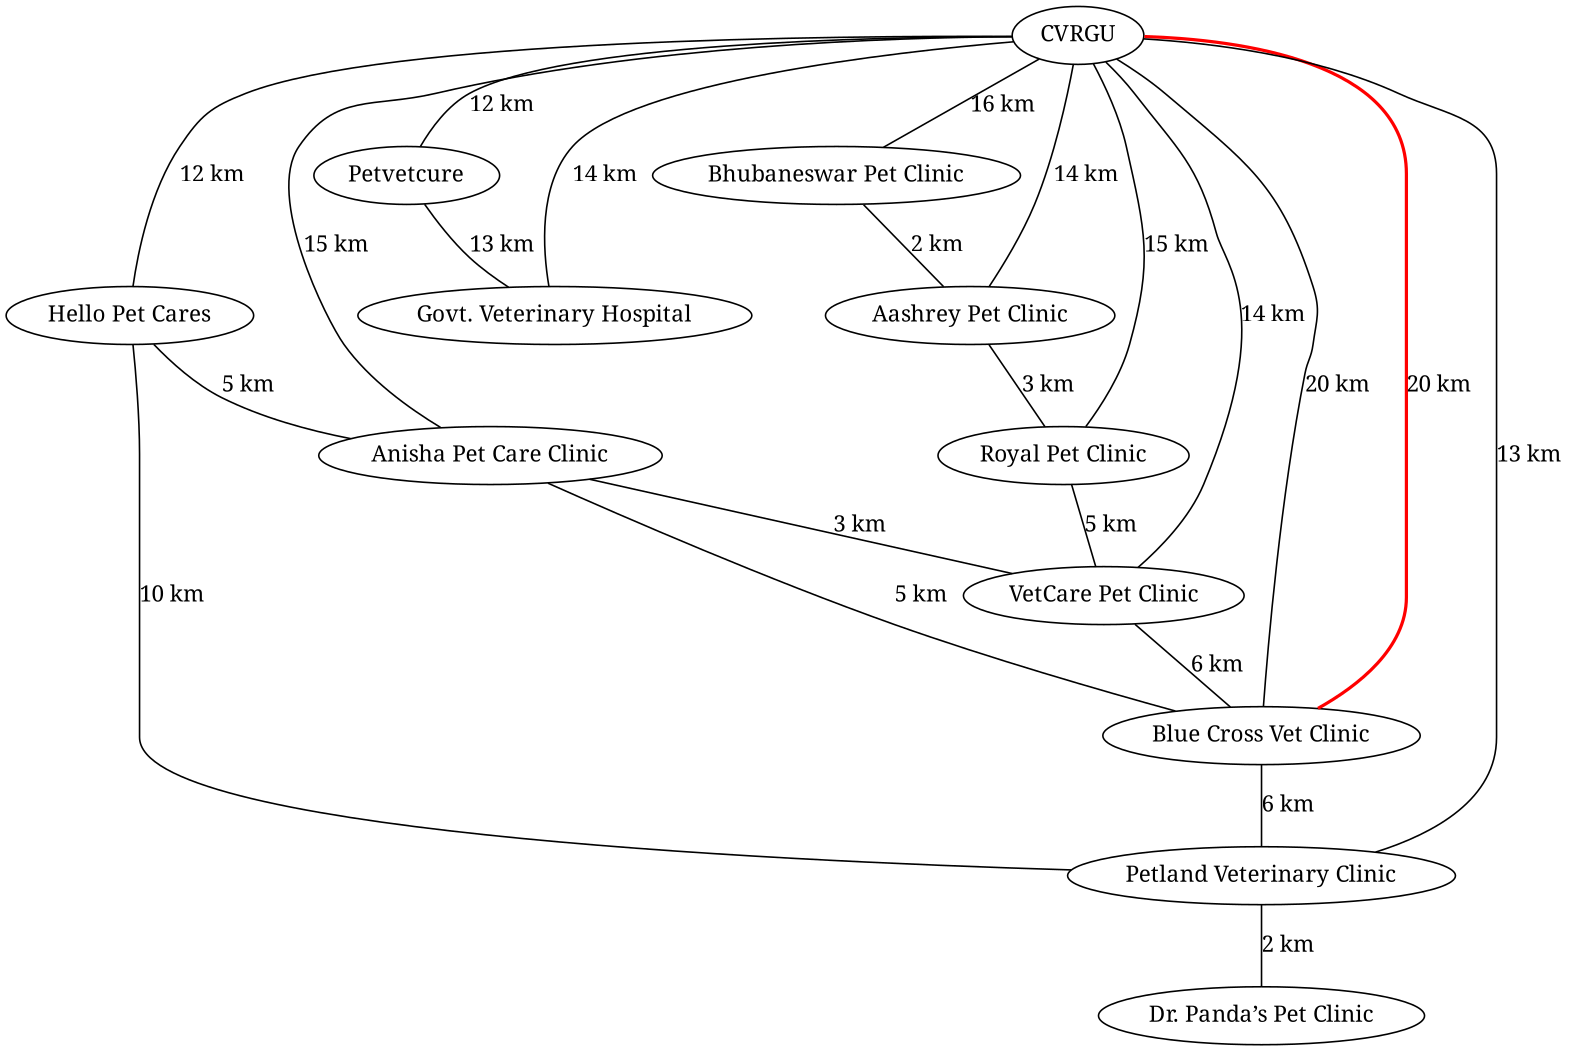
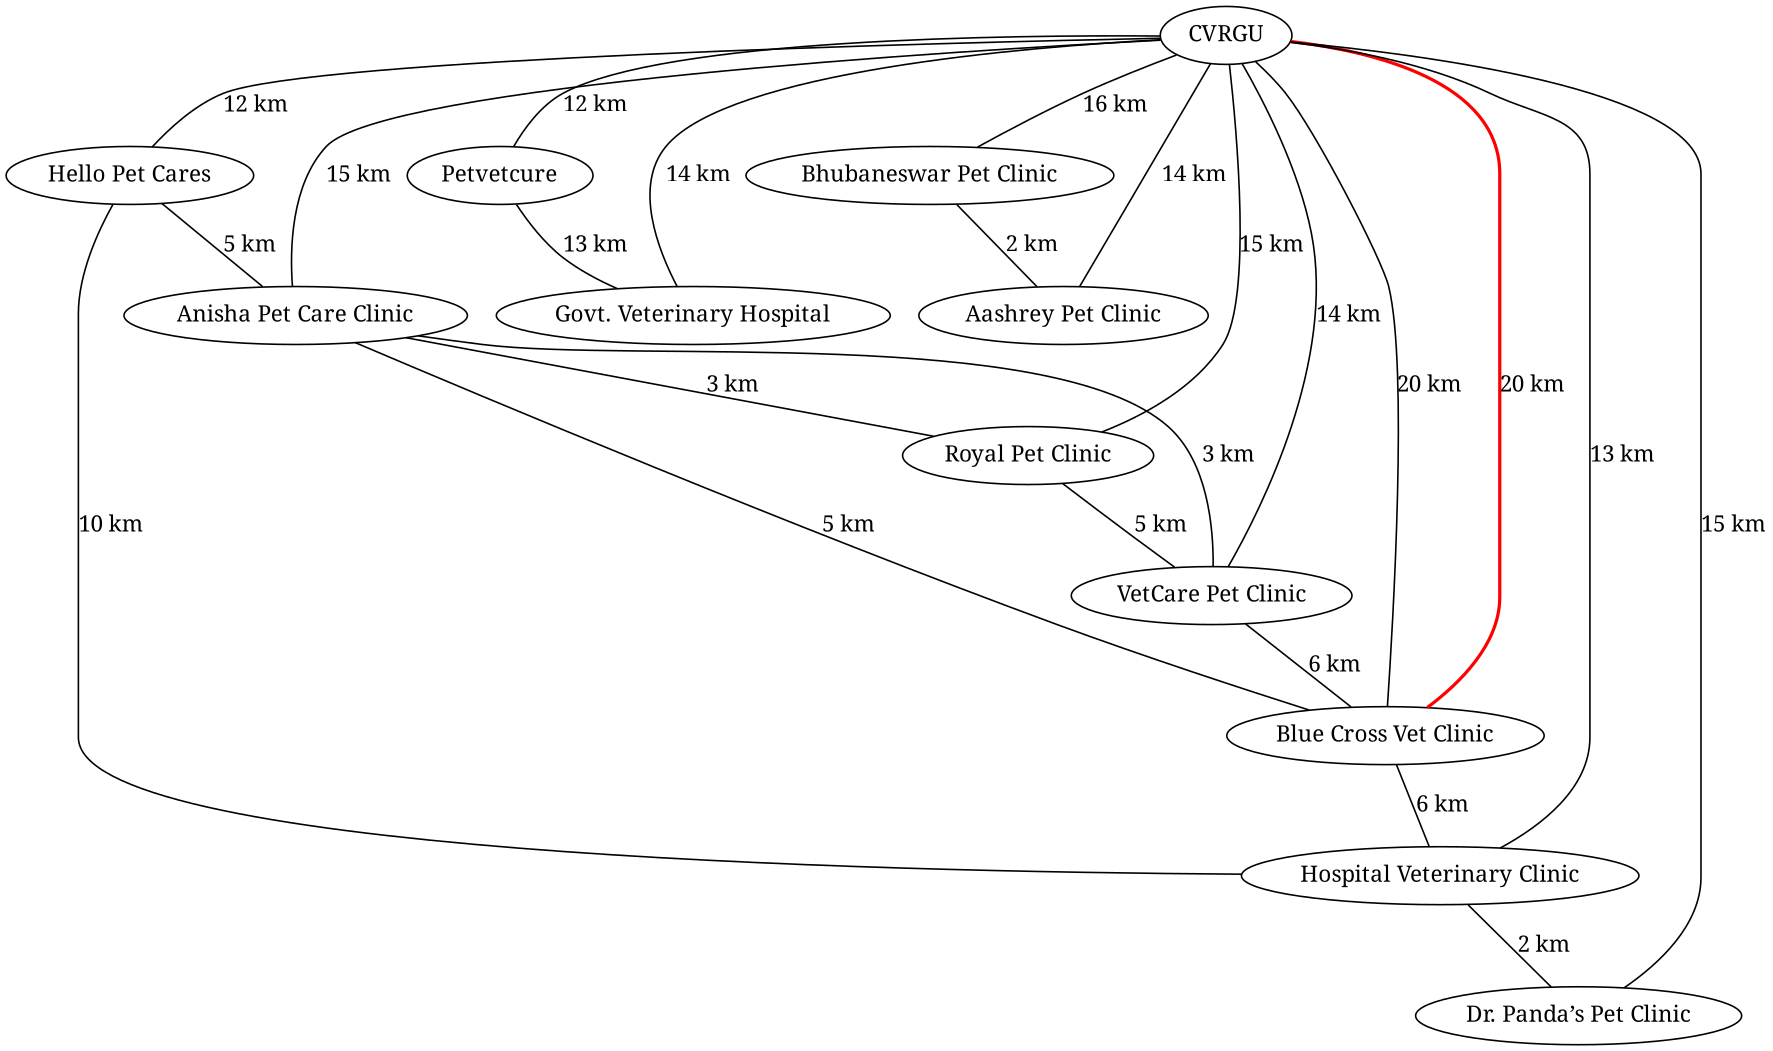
none -> (1701, 371)
(1017, 386) -> (670, 387)
(1262, 876) -> (1440, 876)
